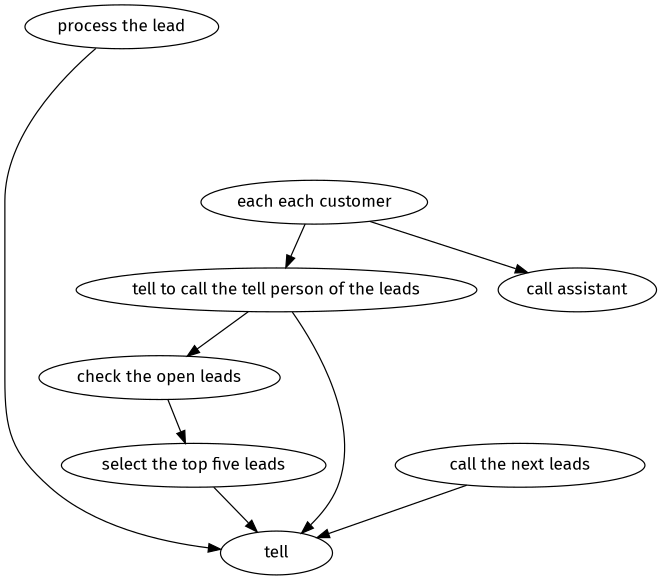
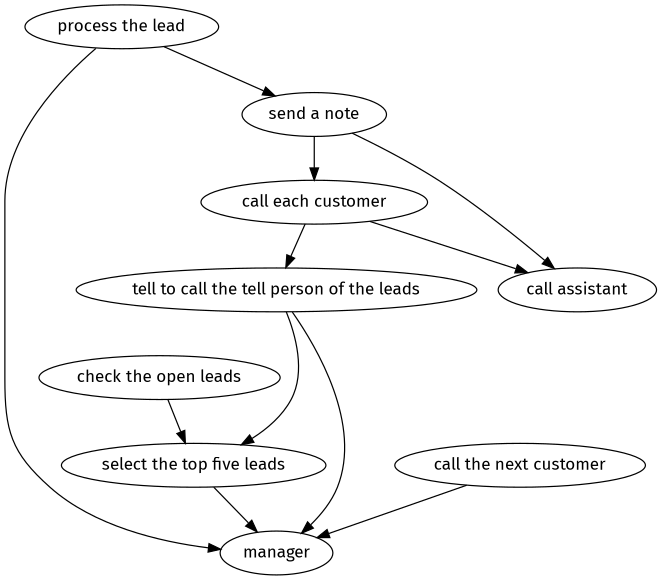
none -> (314, 114)
(314, 202) -> (314, 202)
(223, 330) -> (297, 383)
(520, 465) -> (520, 465)
(276, 553) -> (276, 553)
